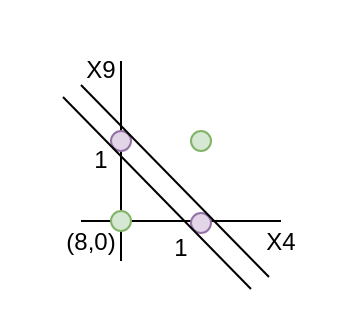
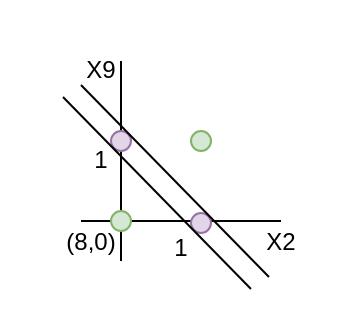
(282, 243) -> (282, 243)
